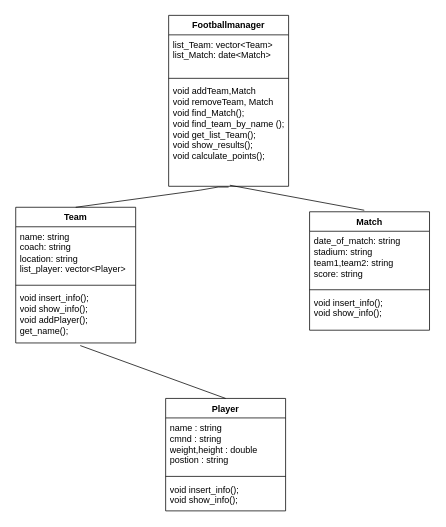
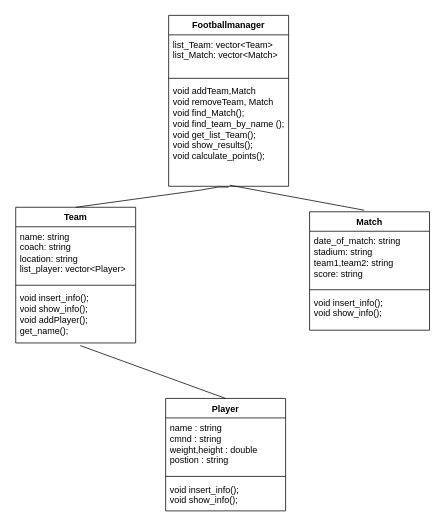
(226, 51) -> (229, 56)
